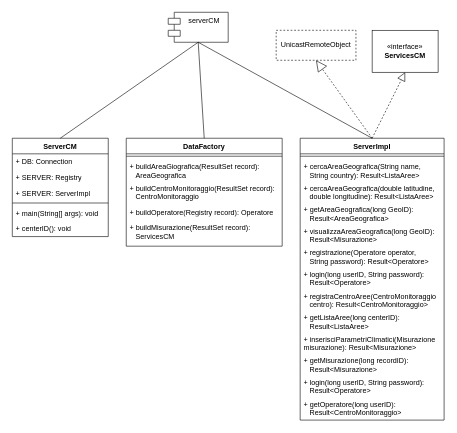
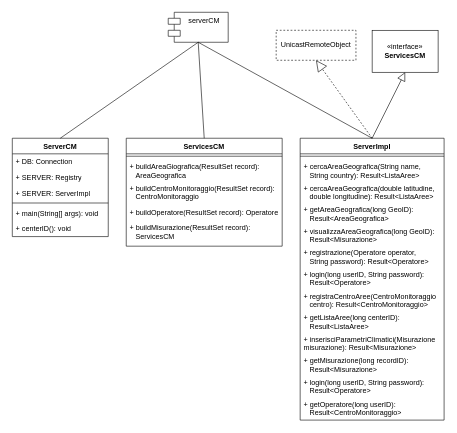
(388, 108) -> (388, 108)
(204, 147) -> (204, 147)
(205, 217) -> (205, 217)
